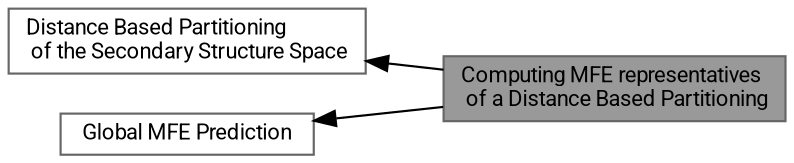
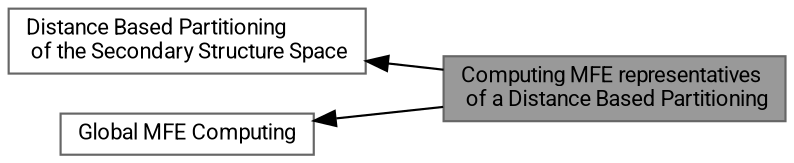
(187, 134) -> (187, 134)
